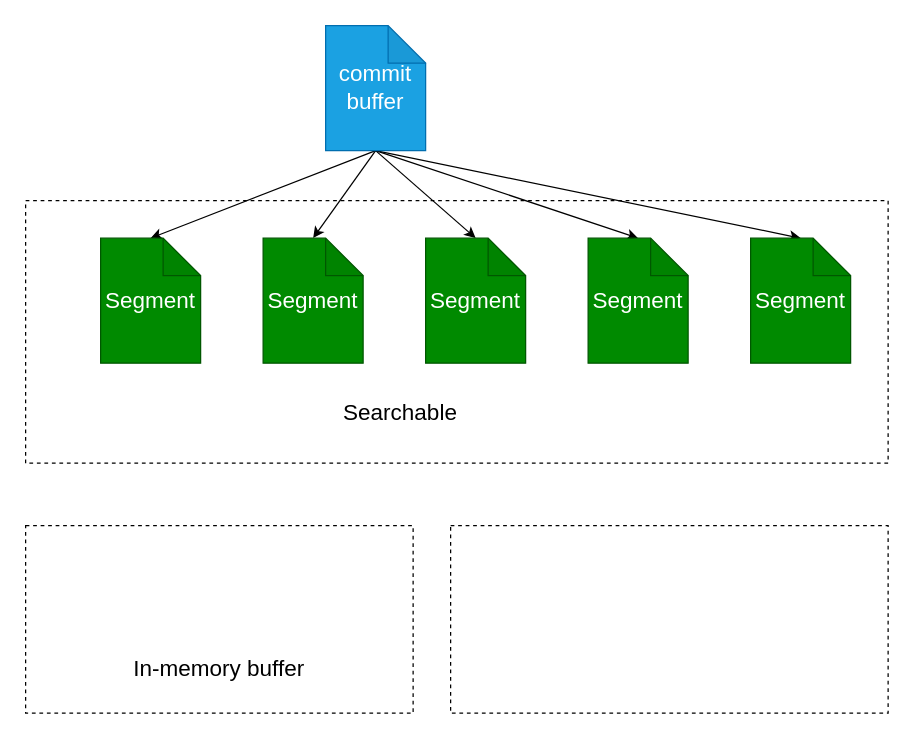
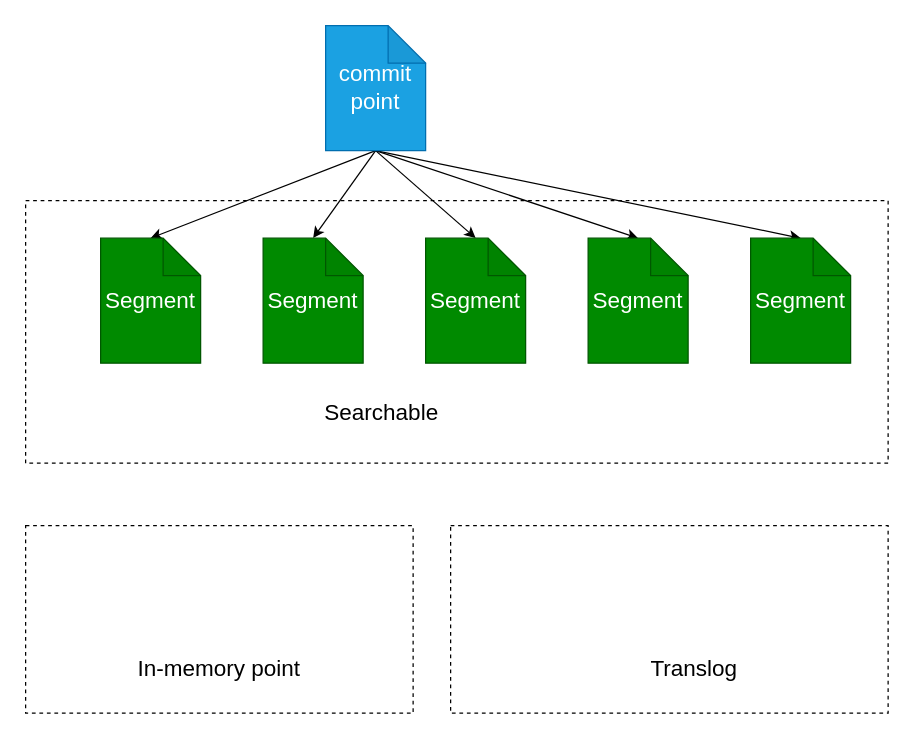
(376, 88) -> (376, 88)
(401, 413) -> (382, 413)
(219, 669) -> (219, 669)
none -> (694, 669)
